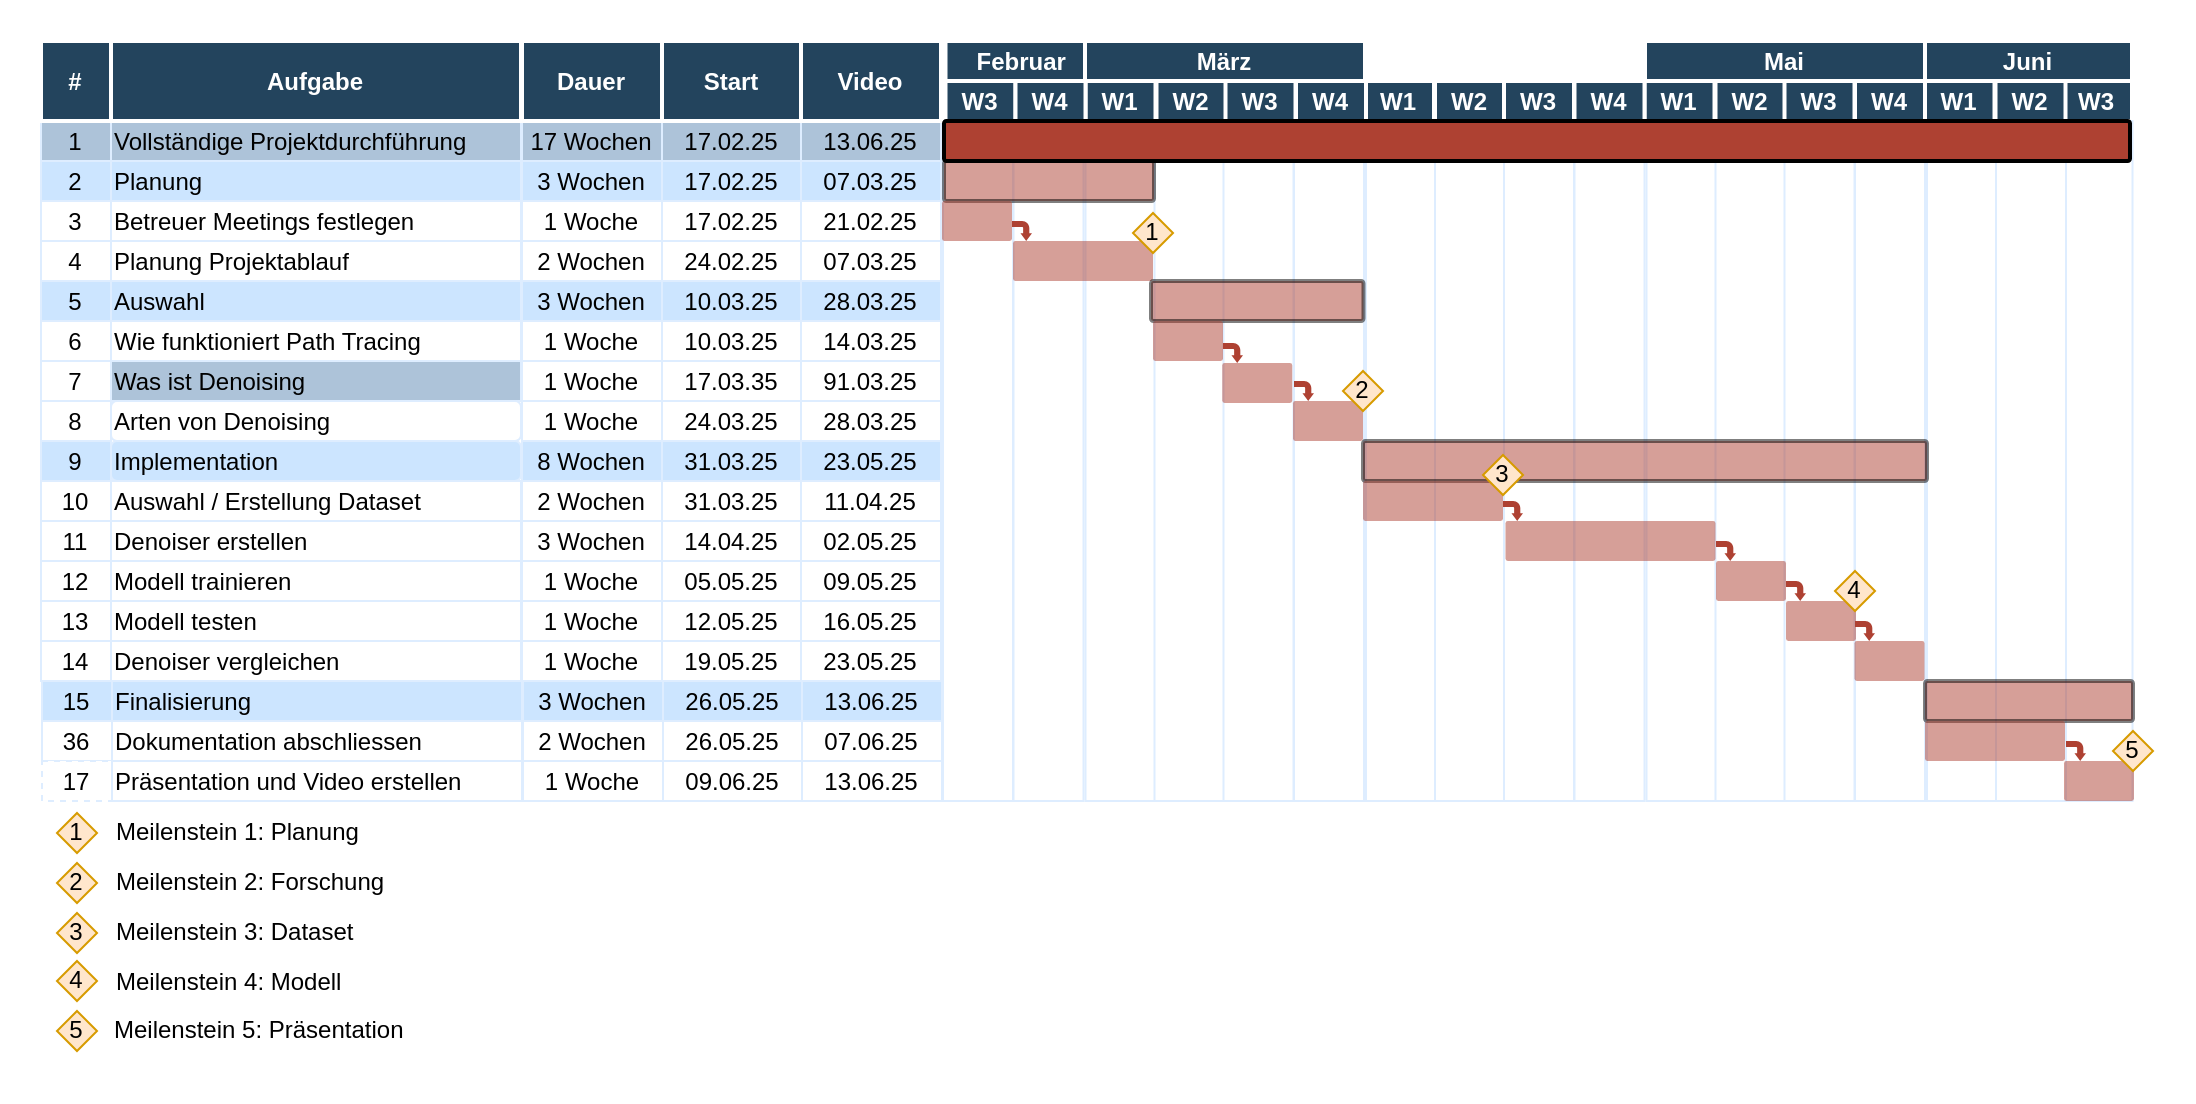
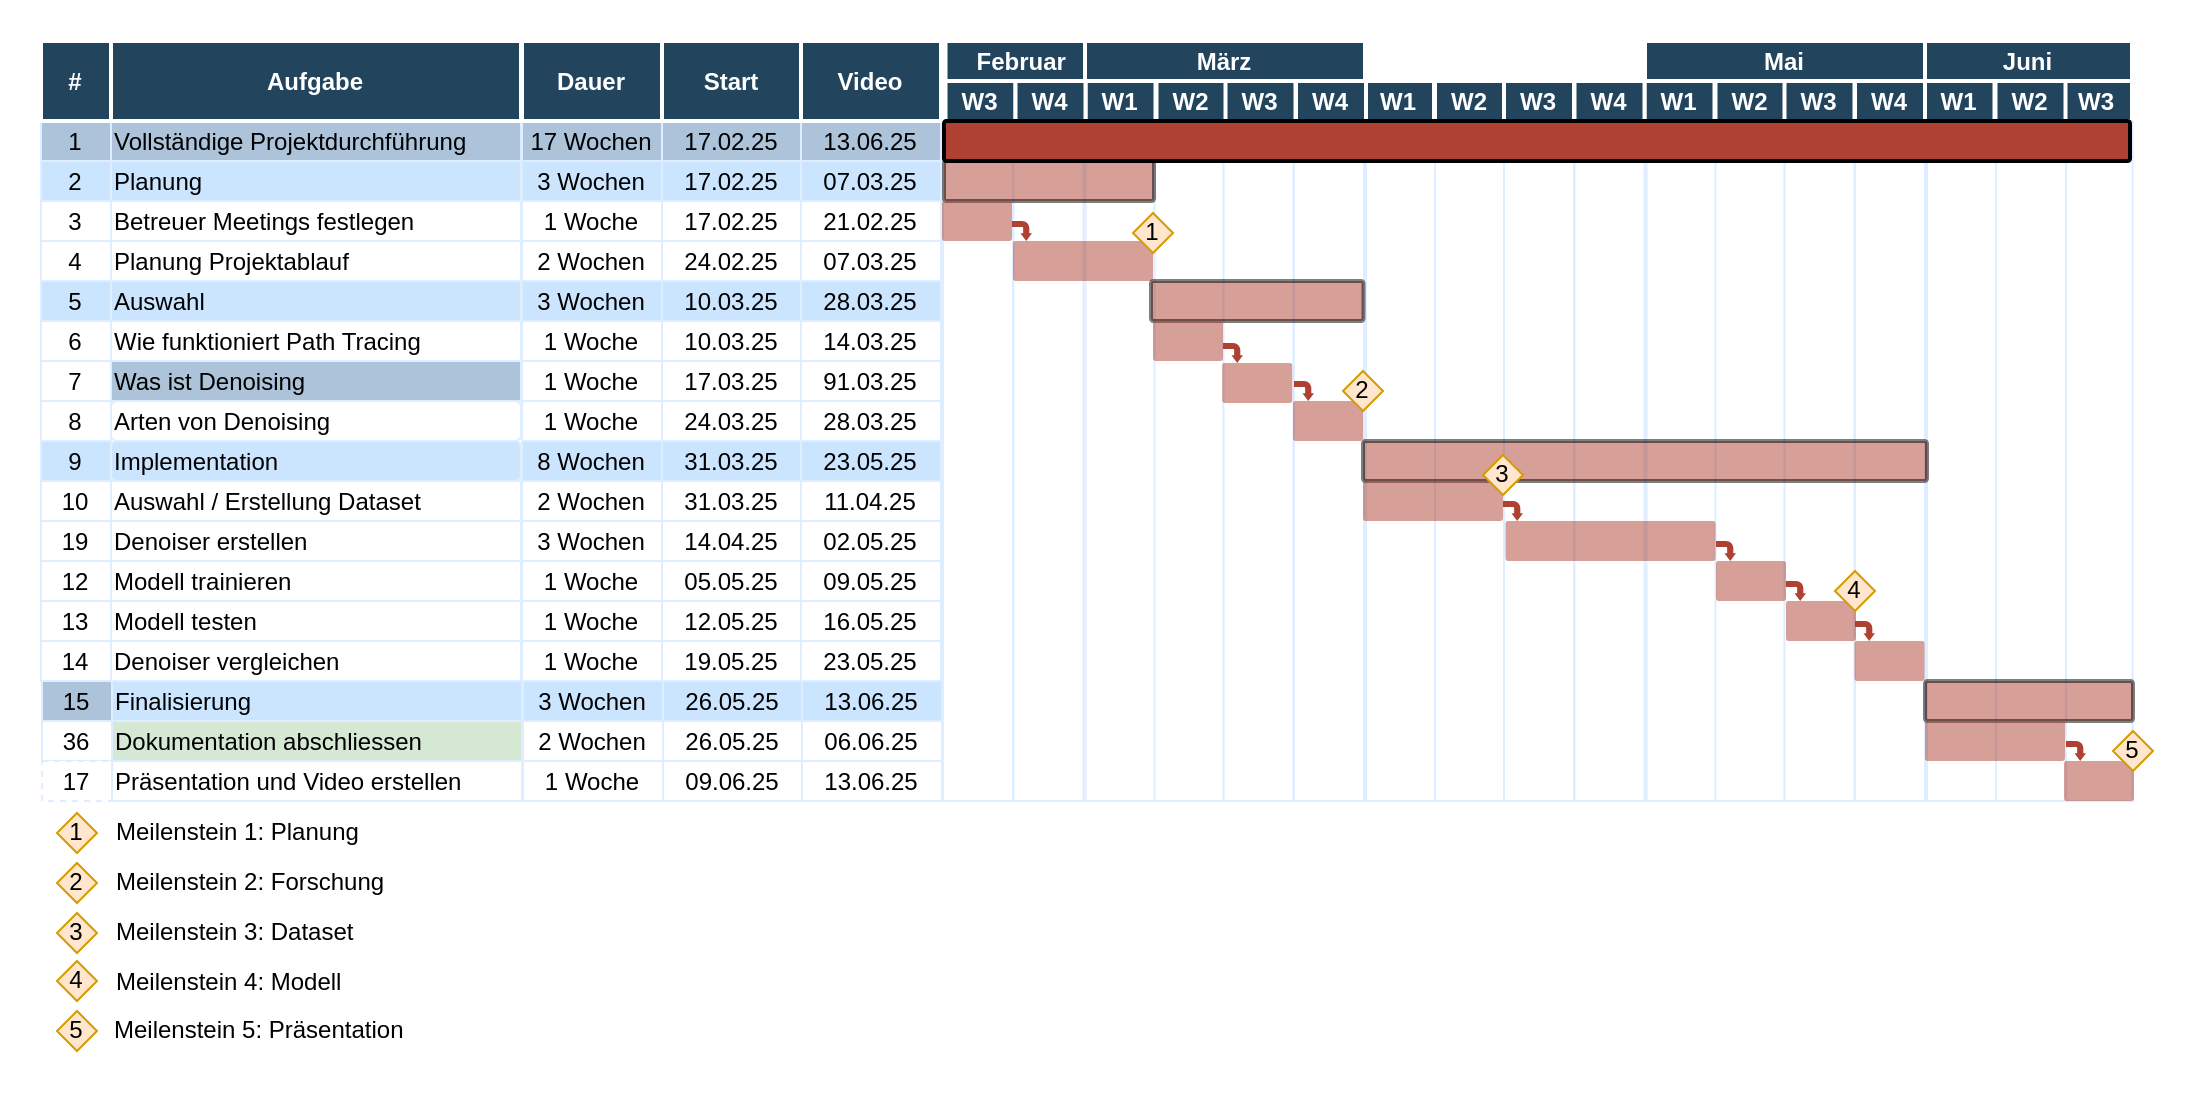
(731, 382) -> (731, 382)
(75, 542) -> (75, 542)
(77, 701) -> (77, 701)
(317, 741) -> (317, 741)
(871, 742) -> (871, 742)
